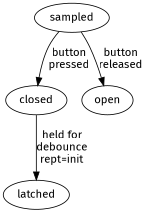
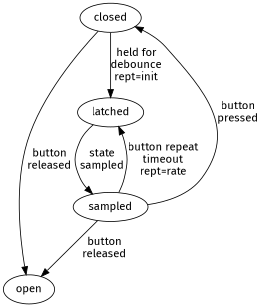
none -> (28, 139)
none -> (75, 155)
none -> (127, 164)
